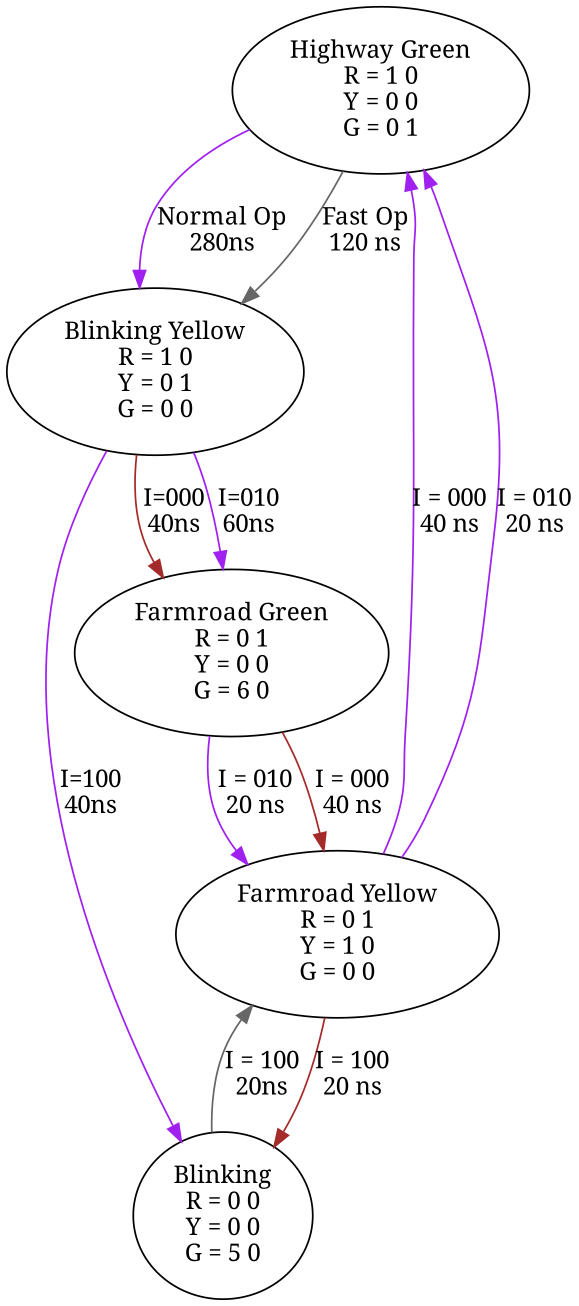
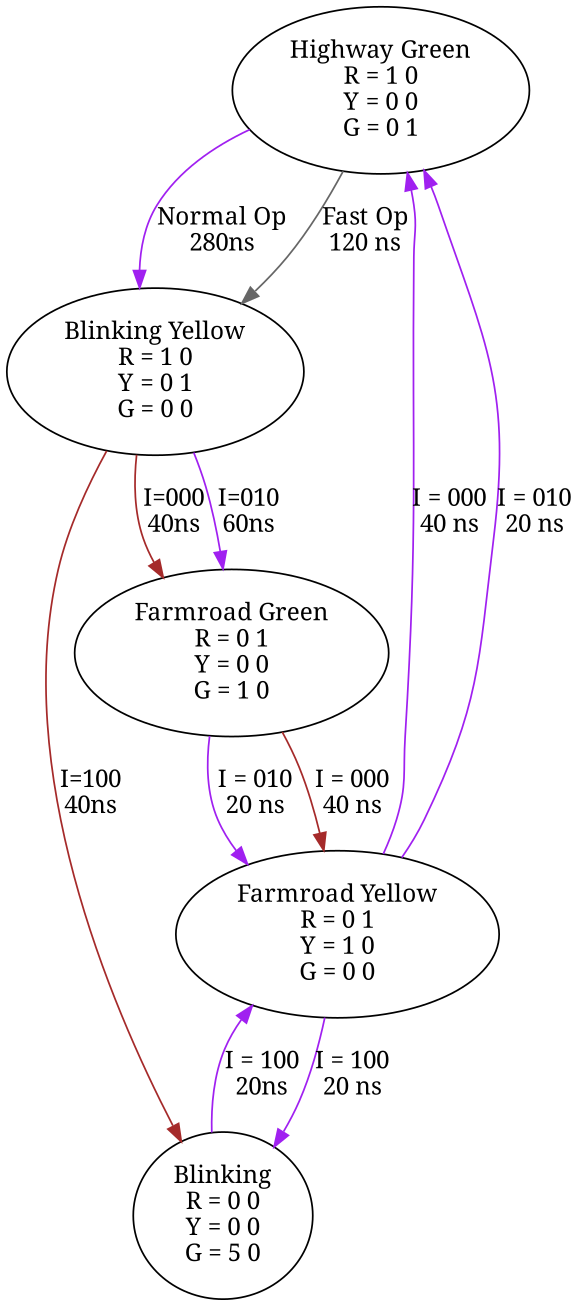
(232, 653) -> (232, 653)
(56, 793) -> (56, 793)
(217, 1073) -> (217, 1073)
(309, 1076) -> (309, 1076)
